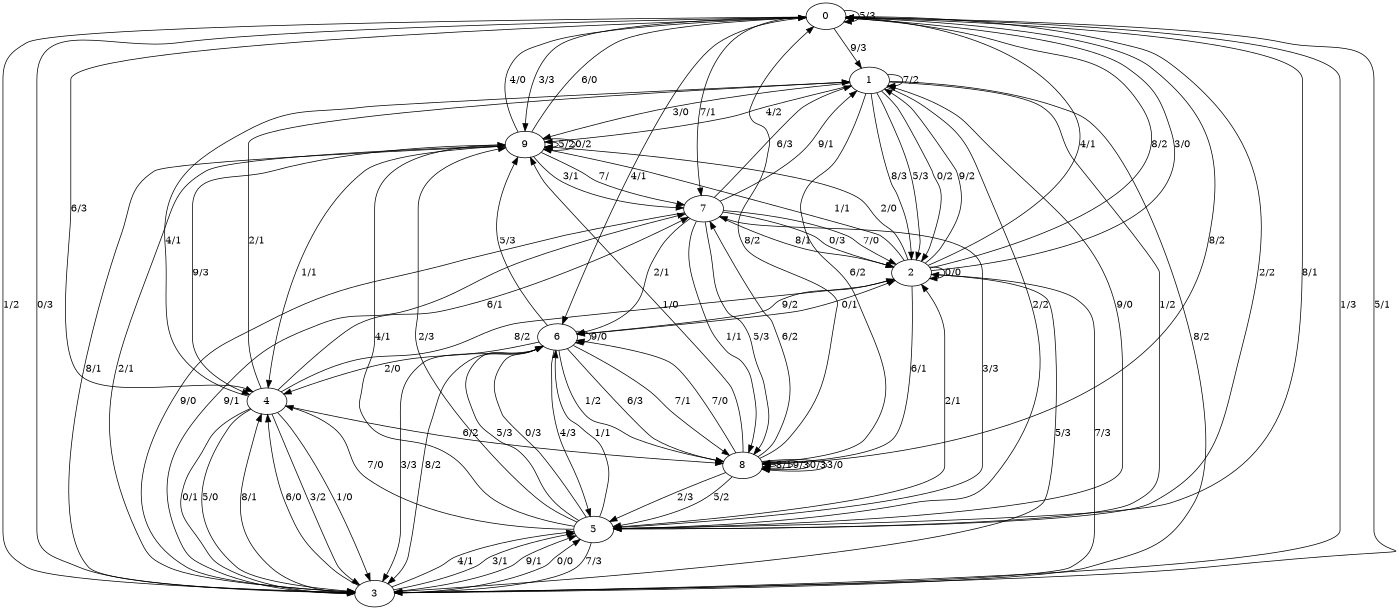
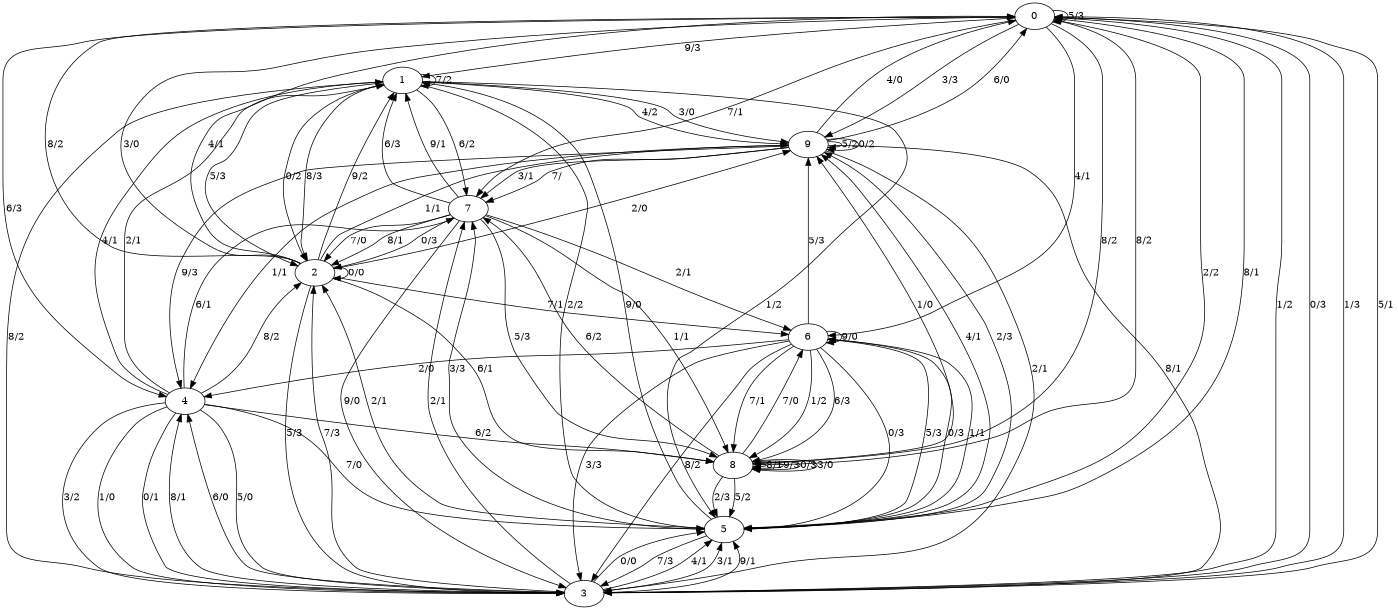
(858, 301) -> (450, 134)
(790, 305) -> (556, 305)
(774, 314) -> none
(232, 401) -> (438, 401)
(568, 433) -> (896, 433)
(423, 506) -> (435, 514)
